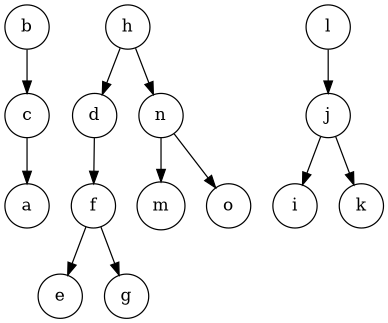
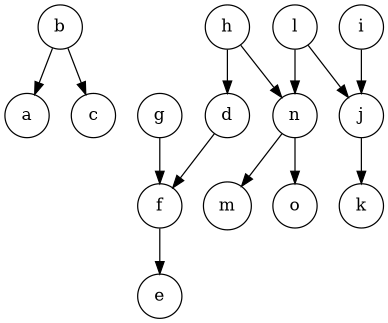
none -> (295, 65)
(27, 155) -> (46, 66)
(314, 155) -> (361, 65)
(108, 245) -> (160, 155)
